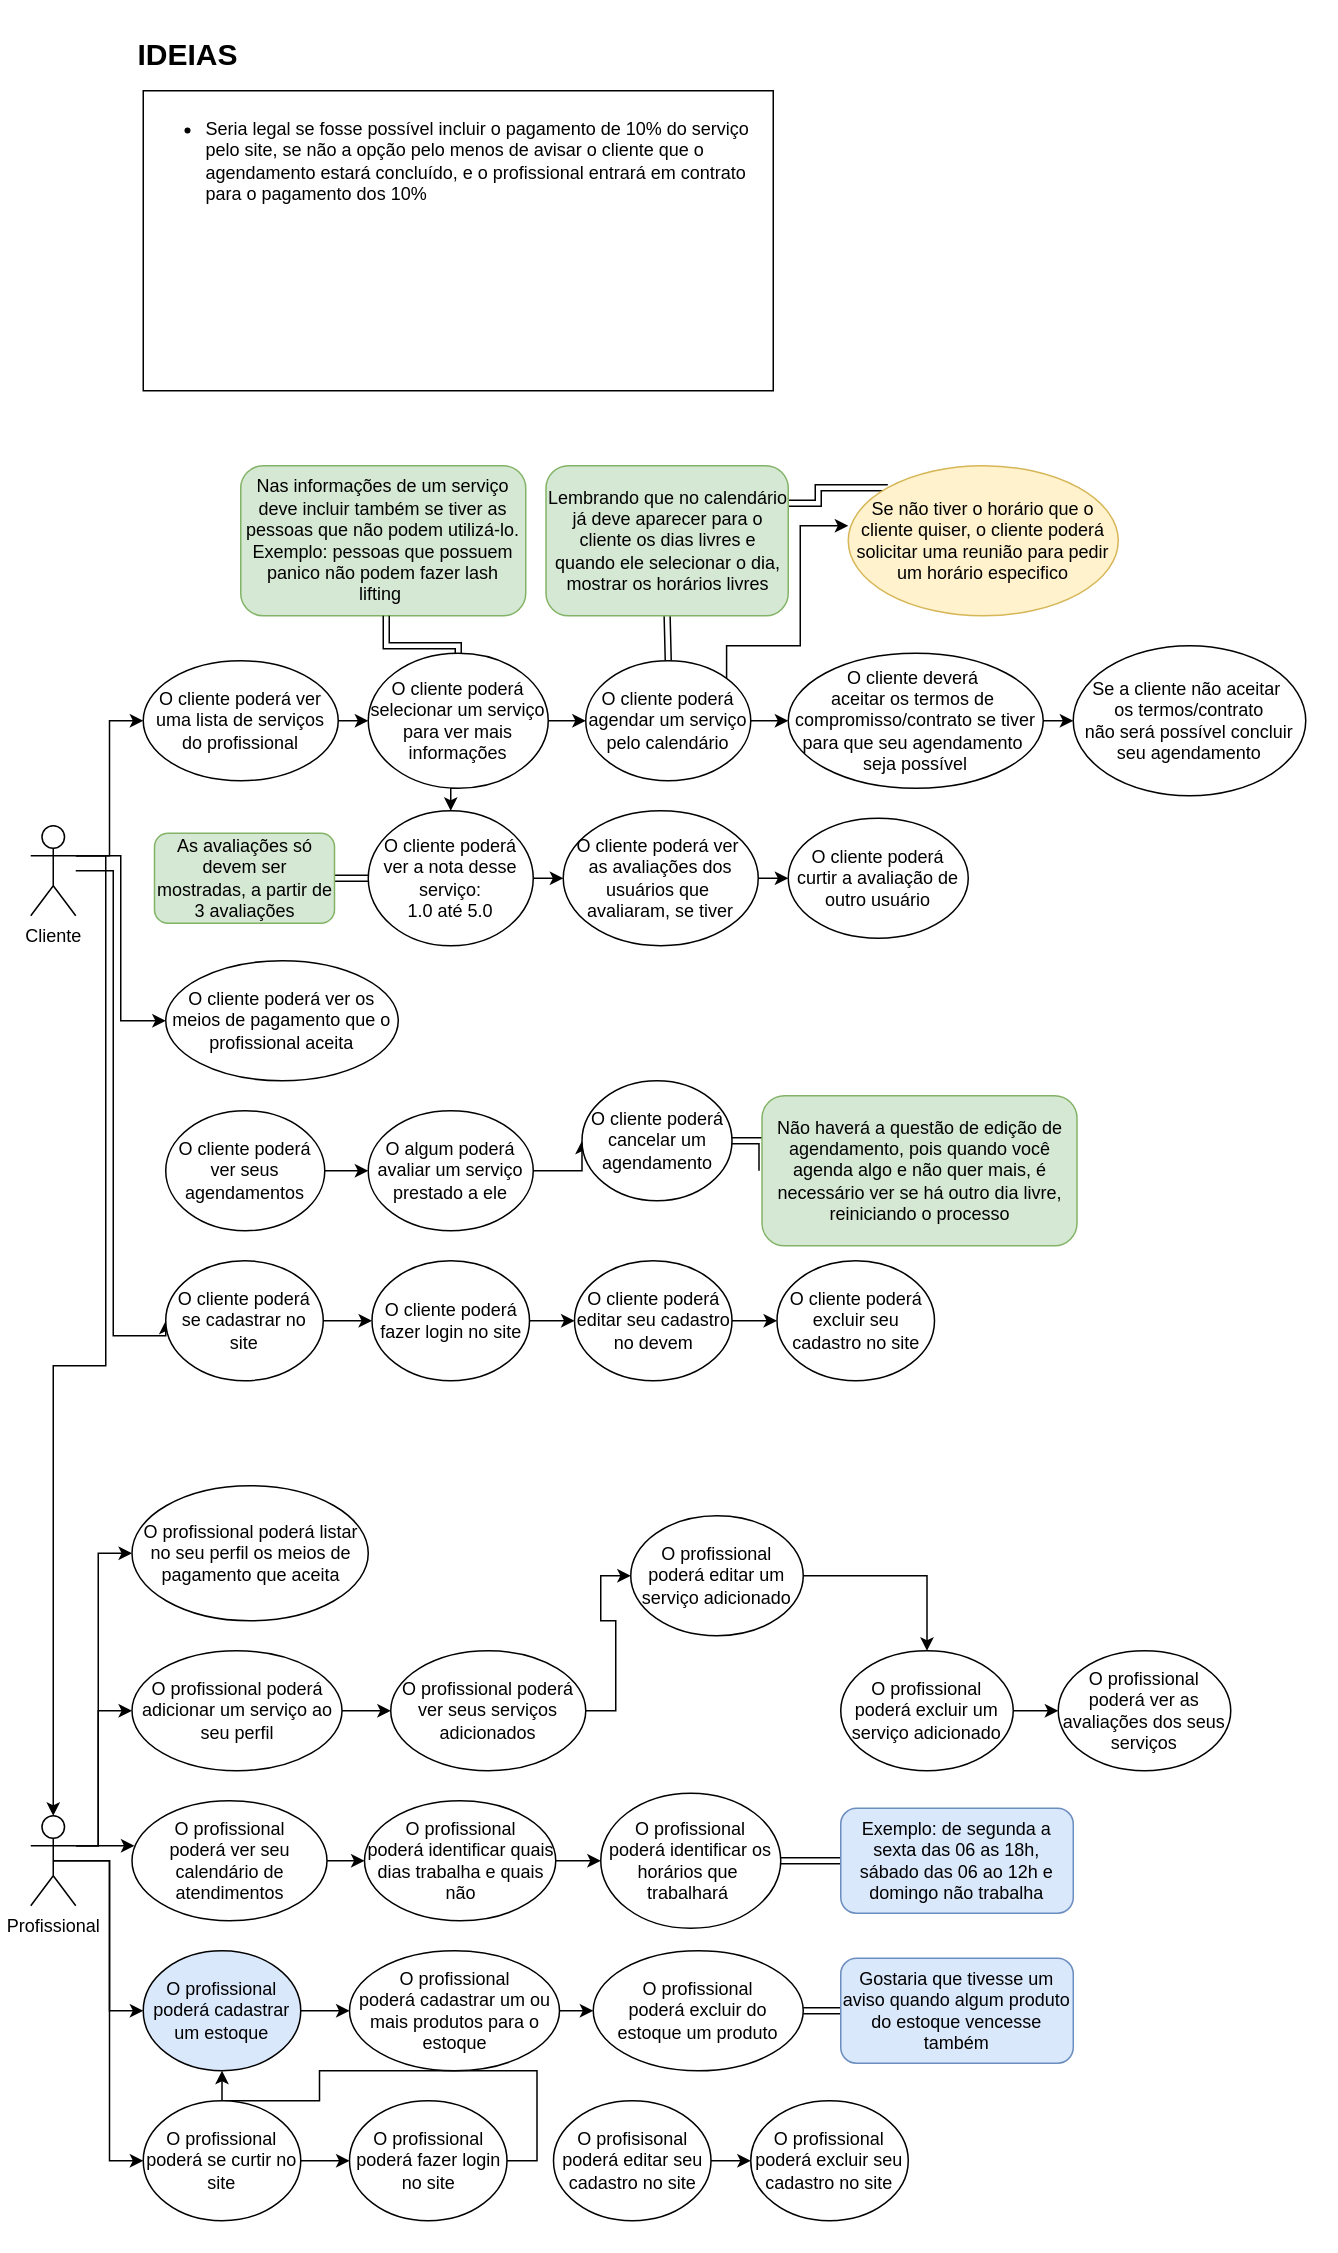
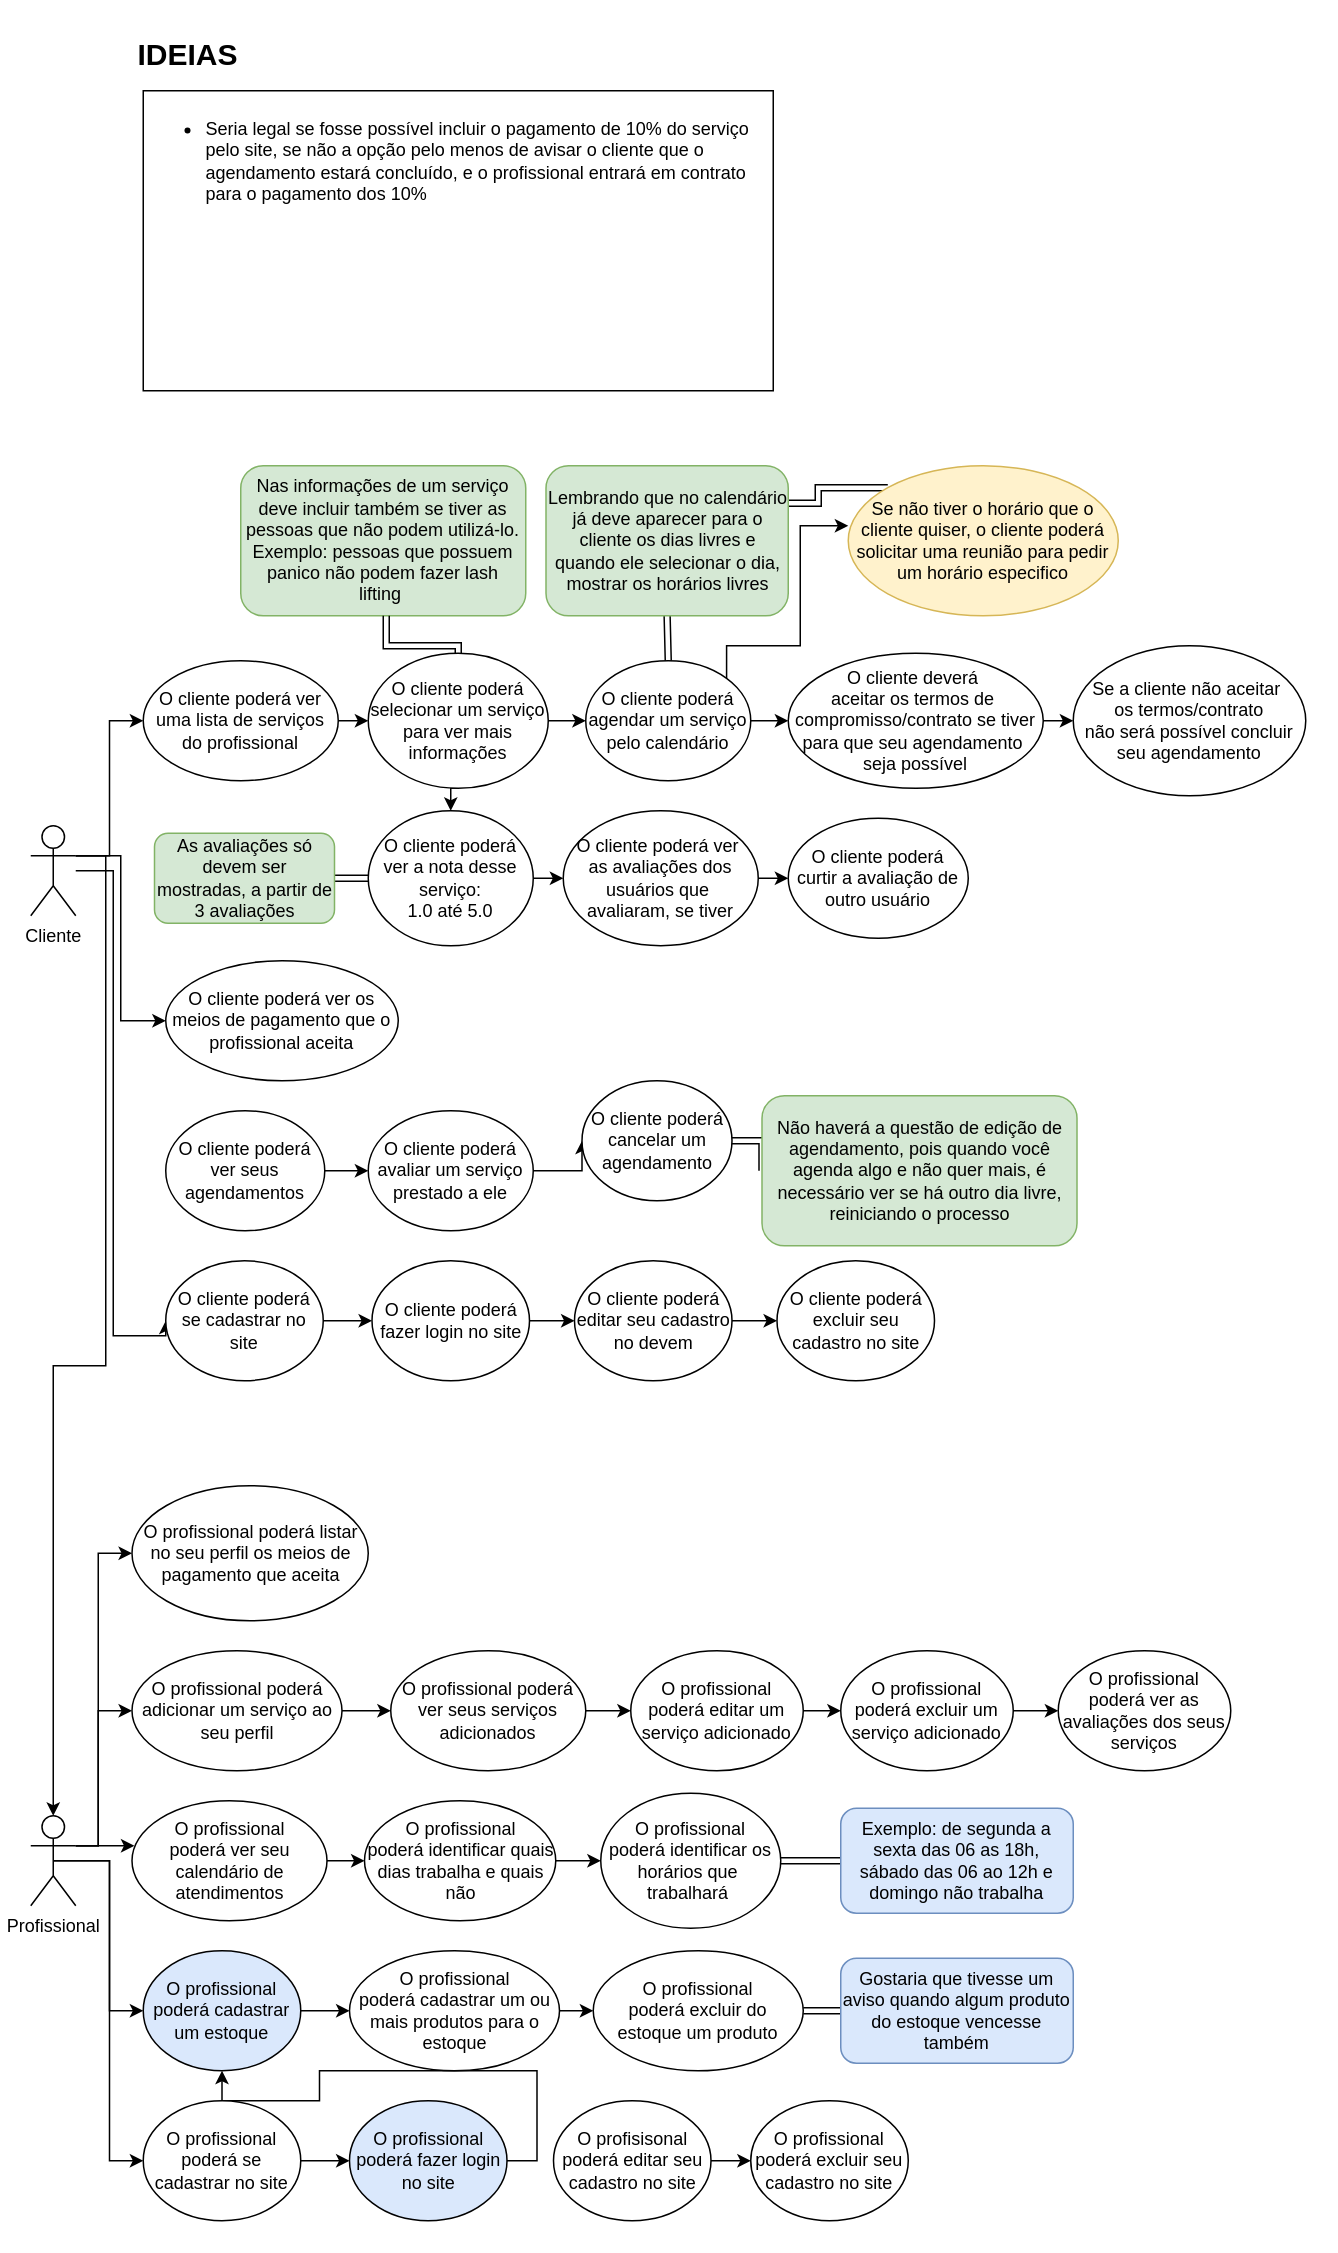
(451, 1171) -> (451, 1171)
(717, 1576) -> (717, 1711)
(222, 2161) -> (222, 2161)
(428, 2161) -> (428, 2161)
